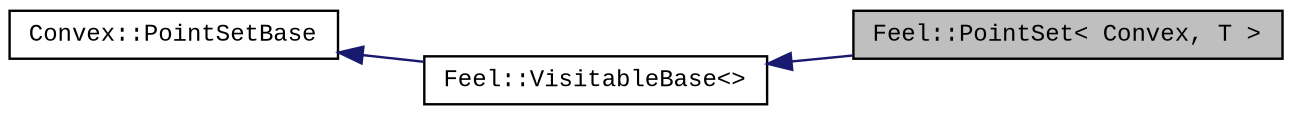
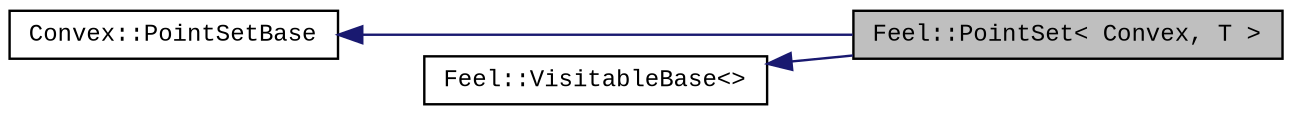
(393, 58) -> (608, 35)
